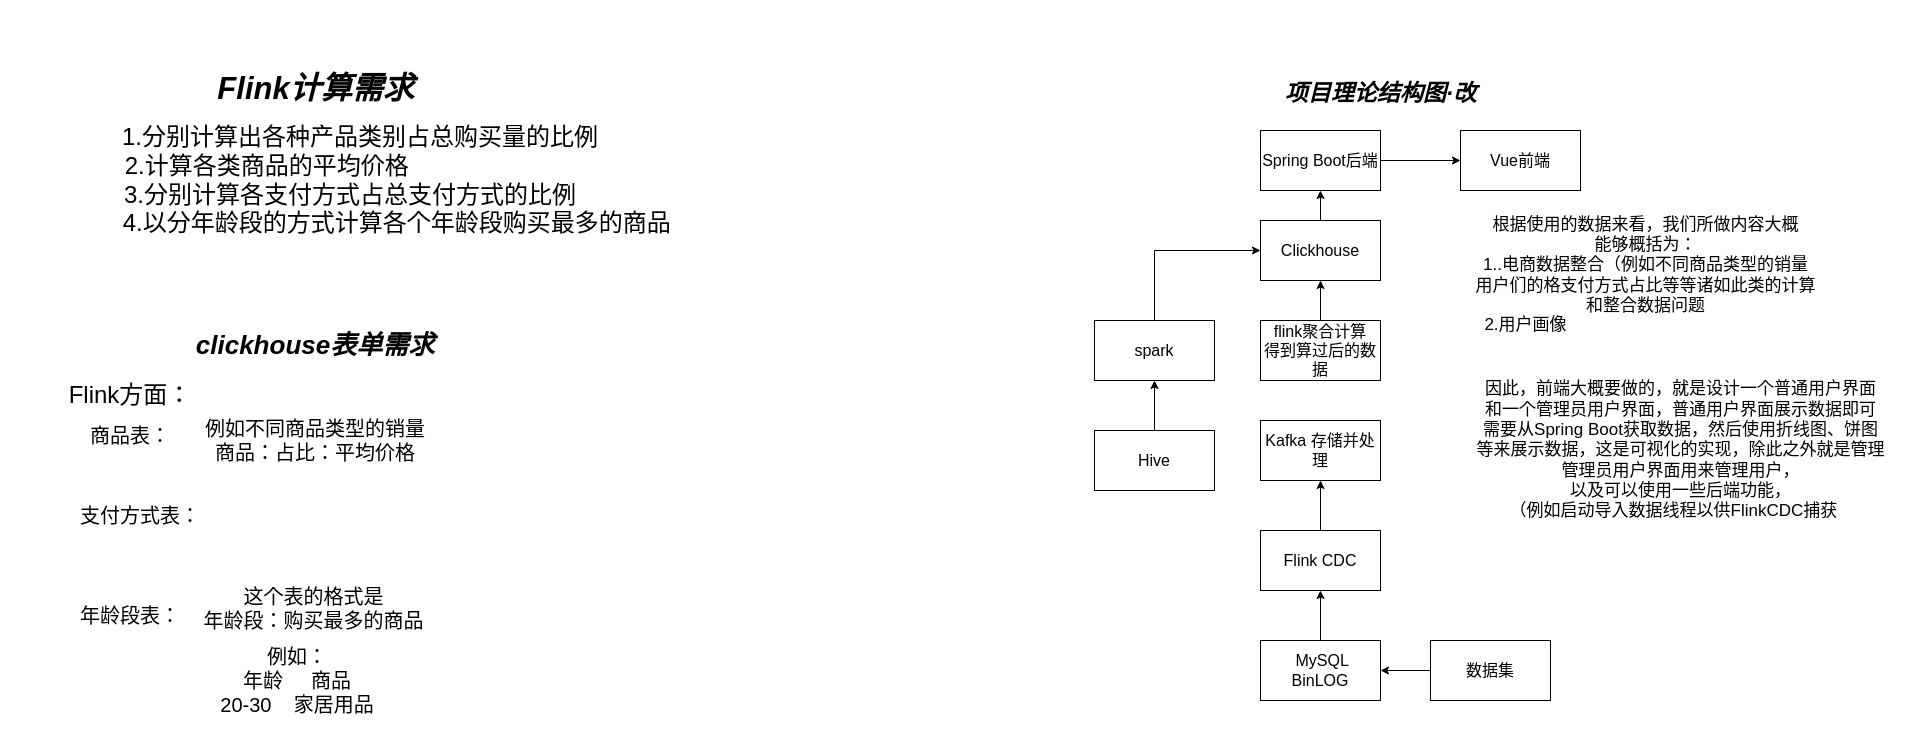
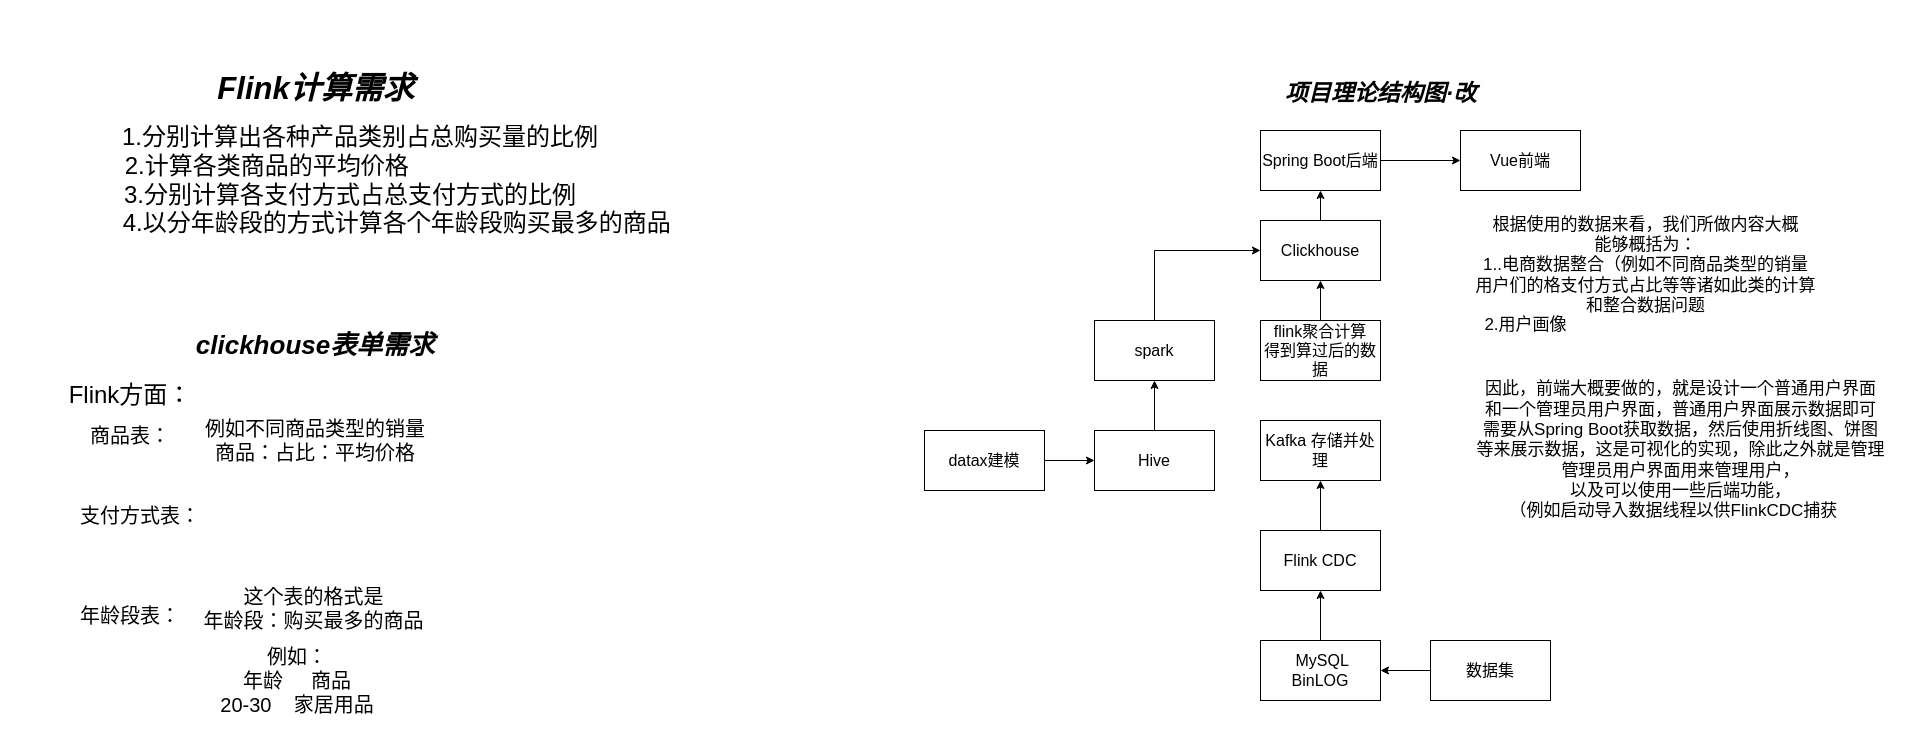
none -> (985, 461)
none -> (1066, 461)
